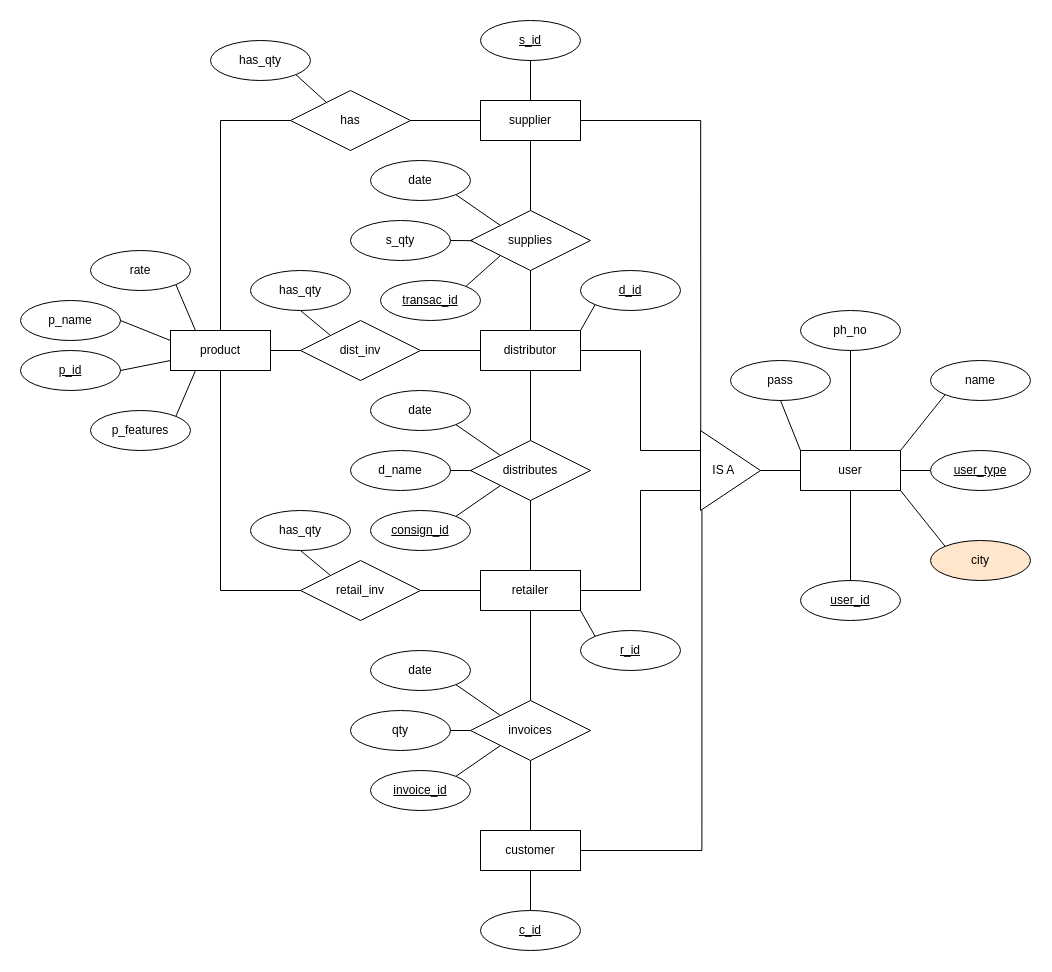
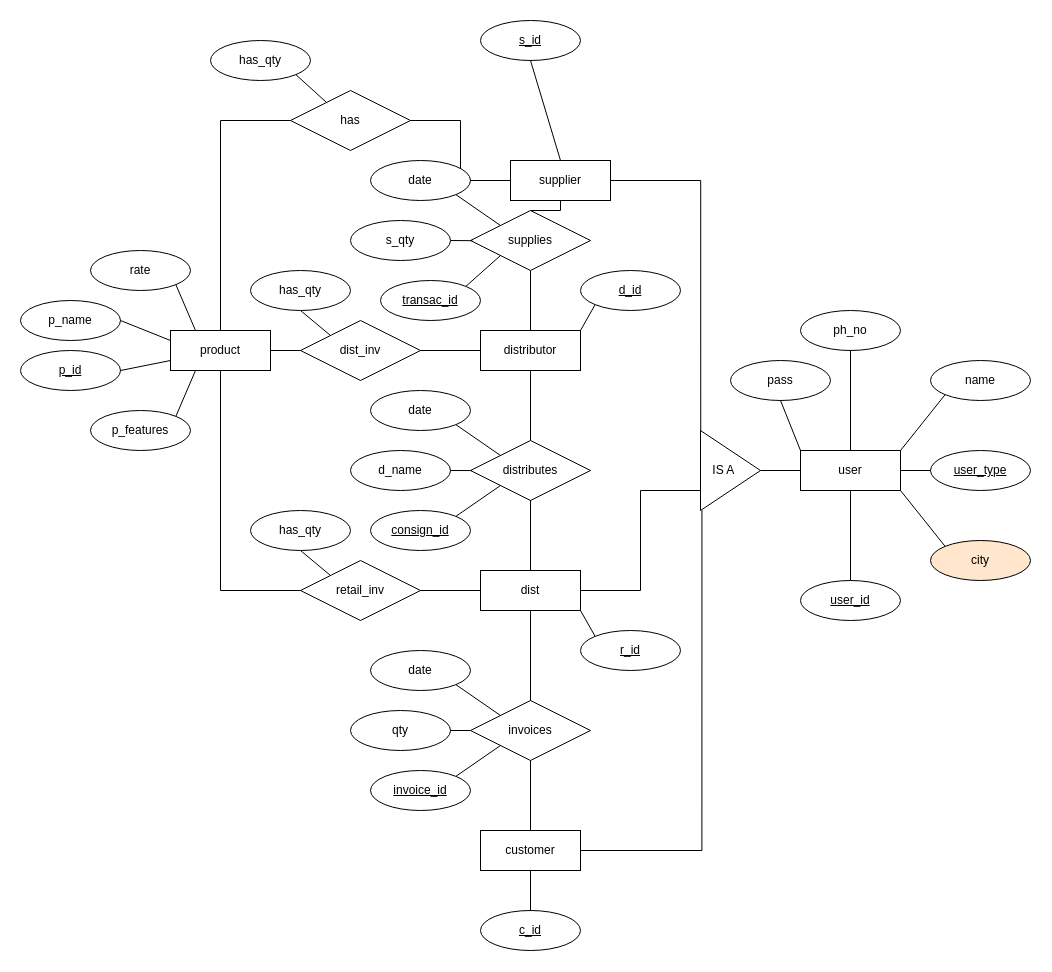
(531, 121) -> (561, 181)
(641, 401) -> none
(531, 591) -> (531, 591)
